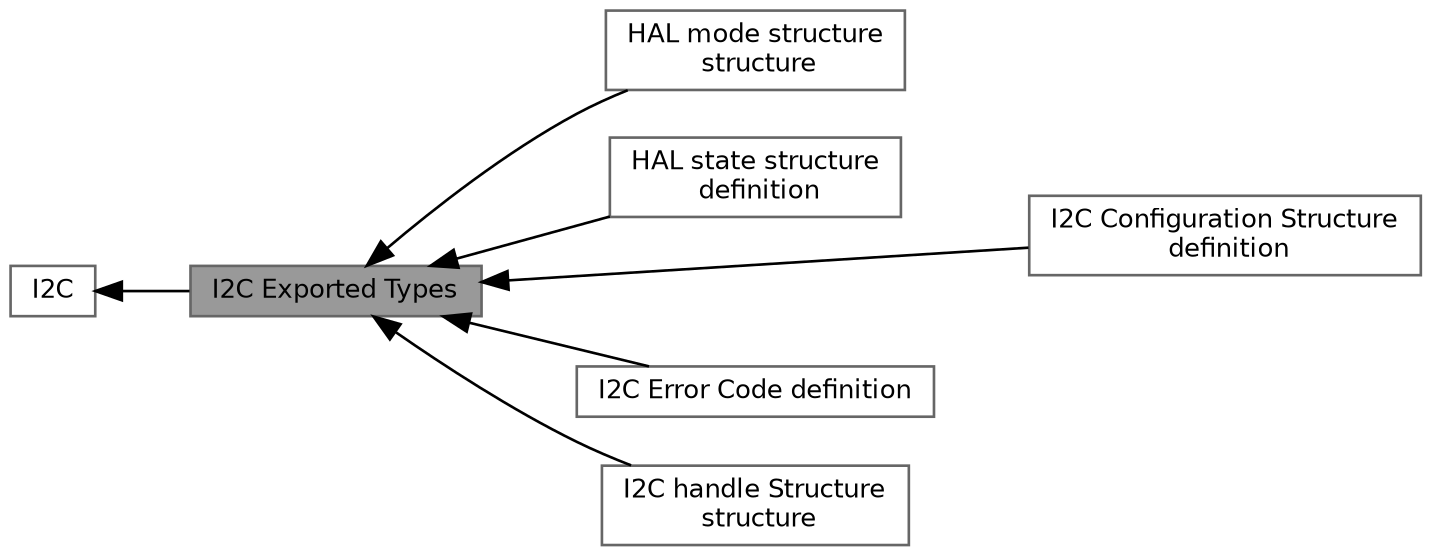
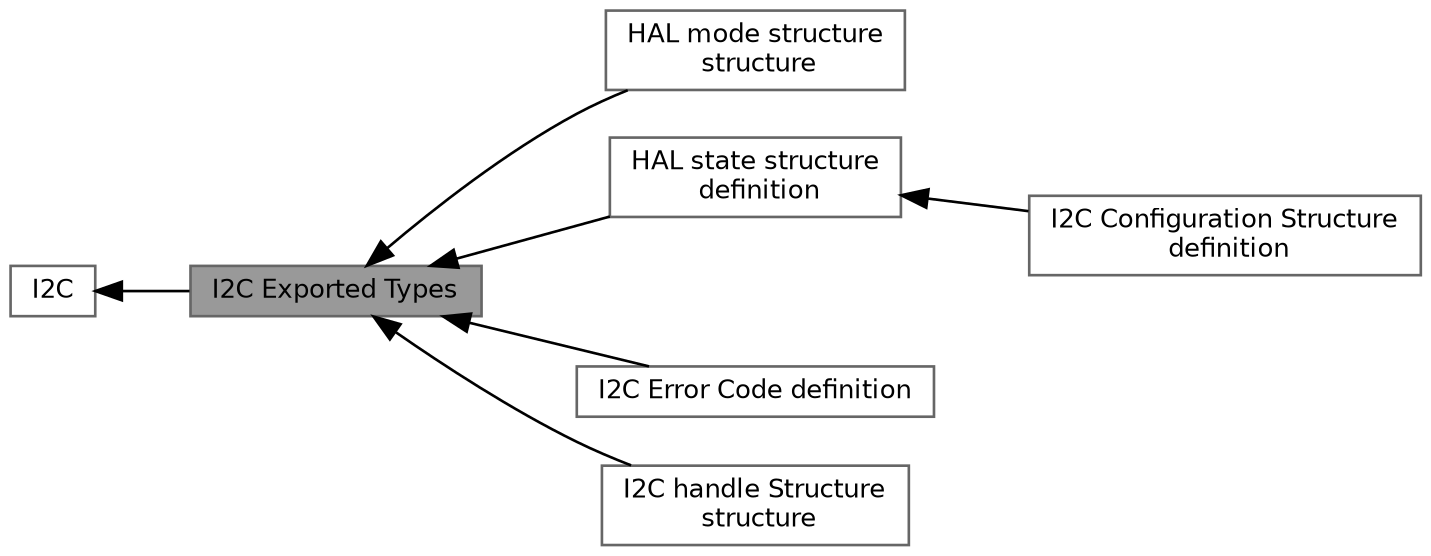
(769, 264) -> (978, 205)
